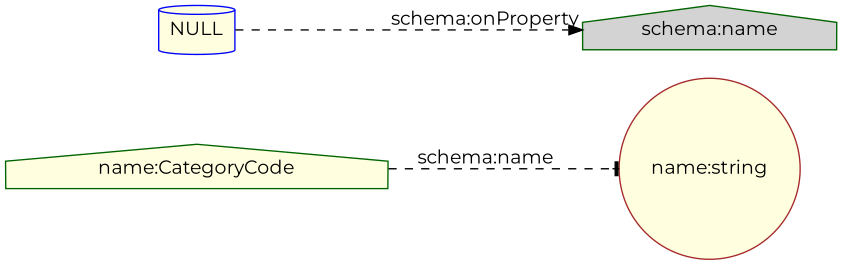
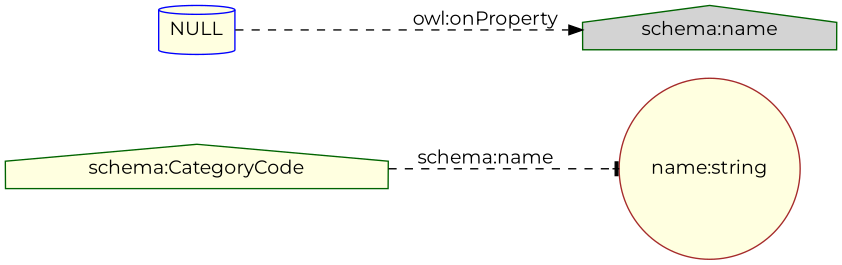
(485, 20) -> (485, 20)
(197, 169) -> (197, 169)
